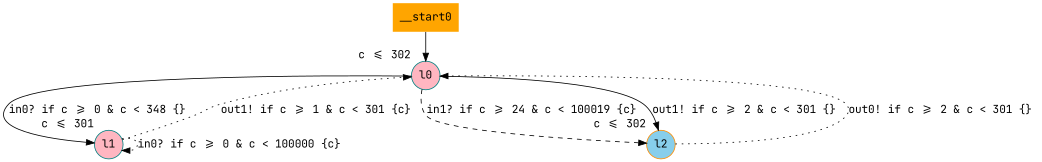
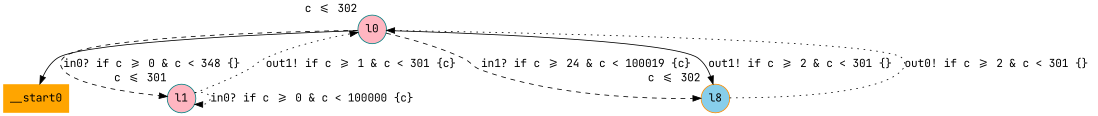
(426, 43) -> (195, 39)
(157, 80) -> (62, 68)
(661, 145) -> (715, 99)
